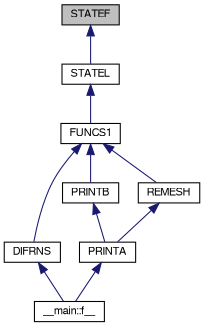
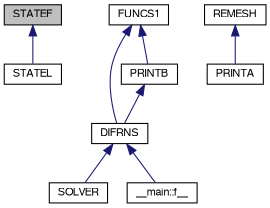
(91, 109) -> none
(134, 166) -> none
none -> (78, 193)
(101, 228) -> (132, 109)
(85, 286) -> none
